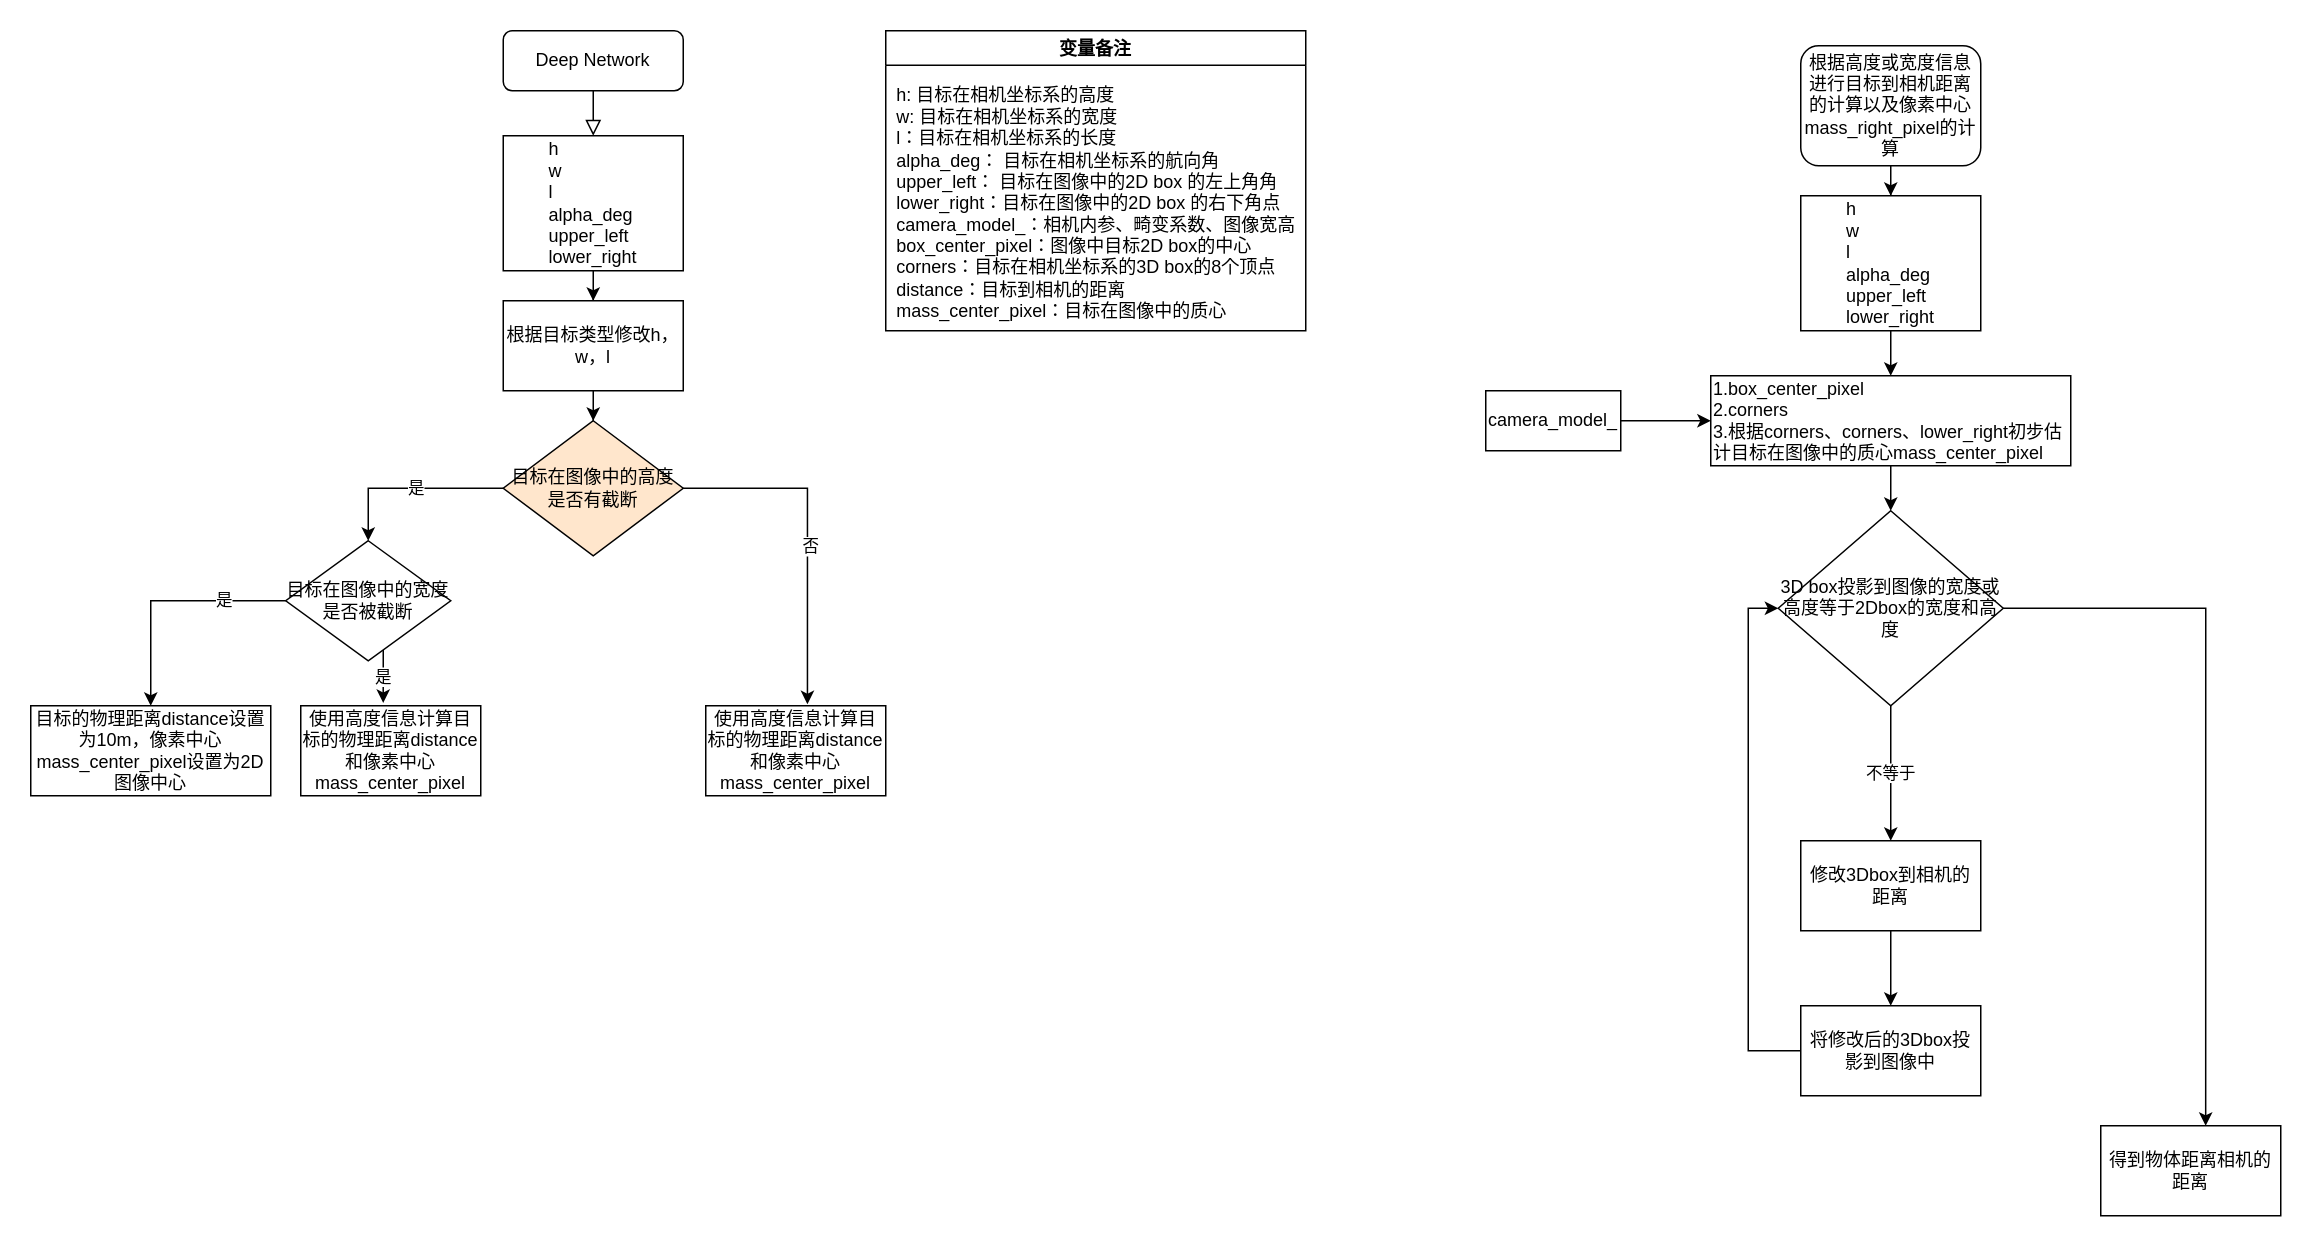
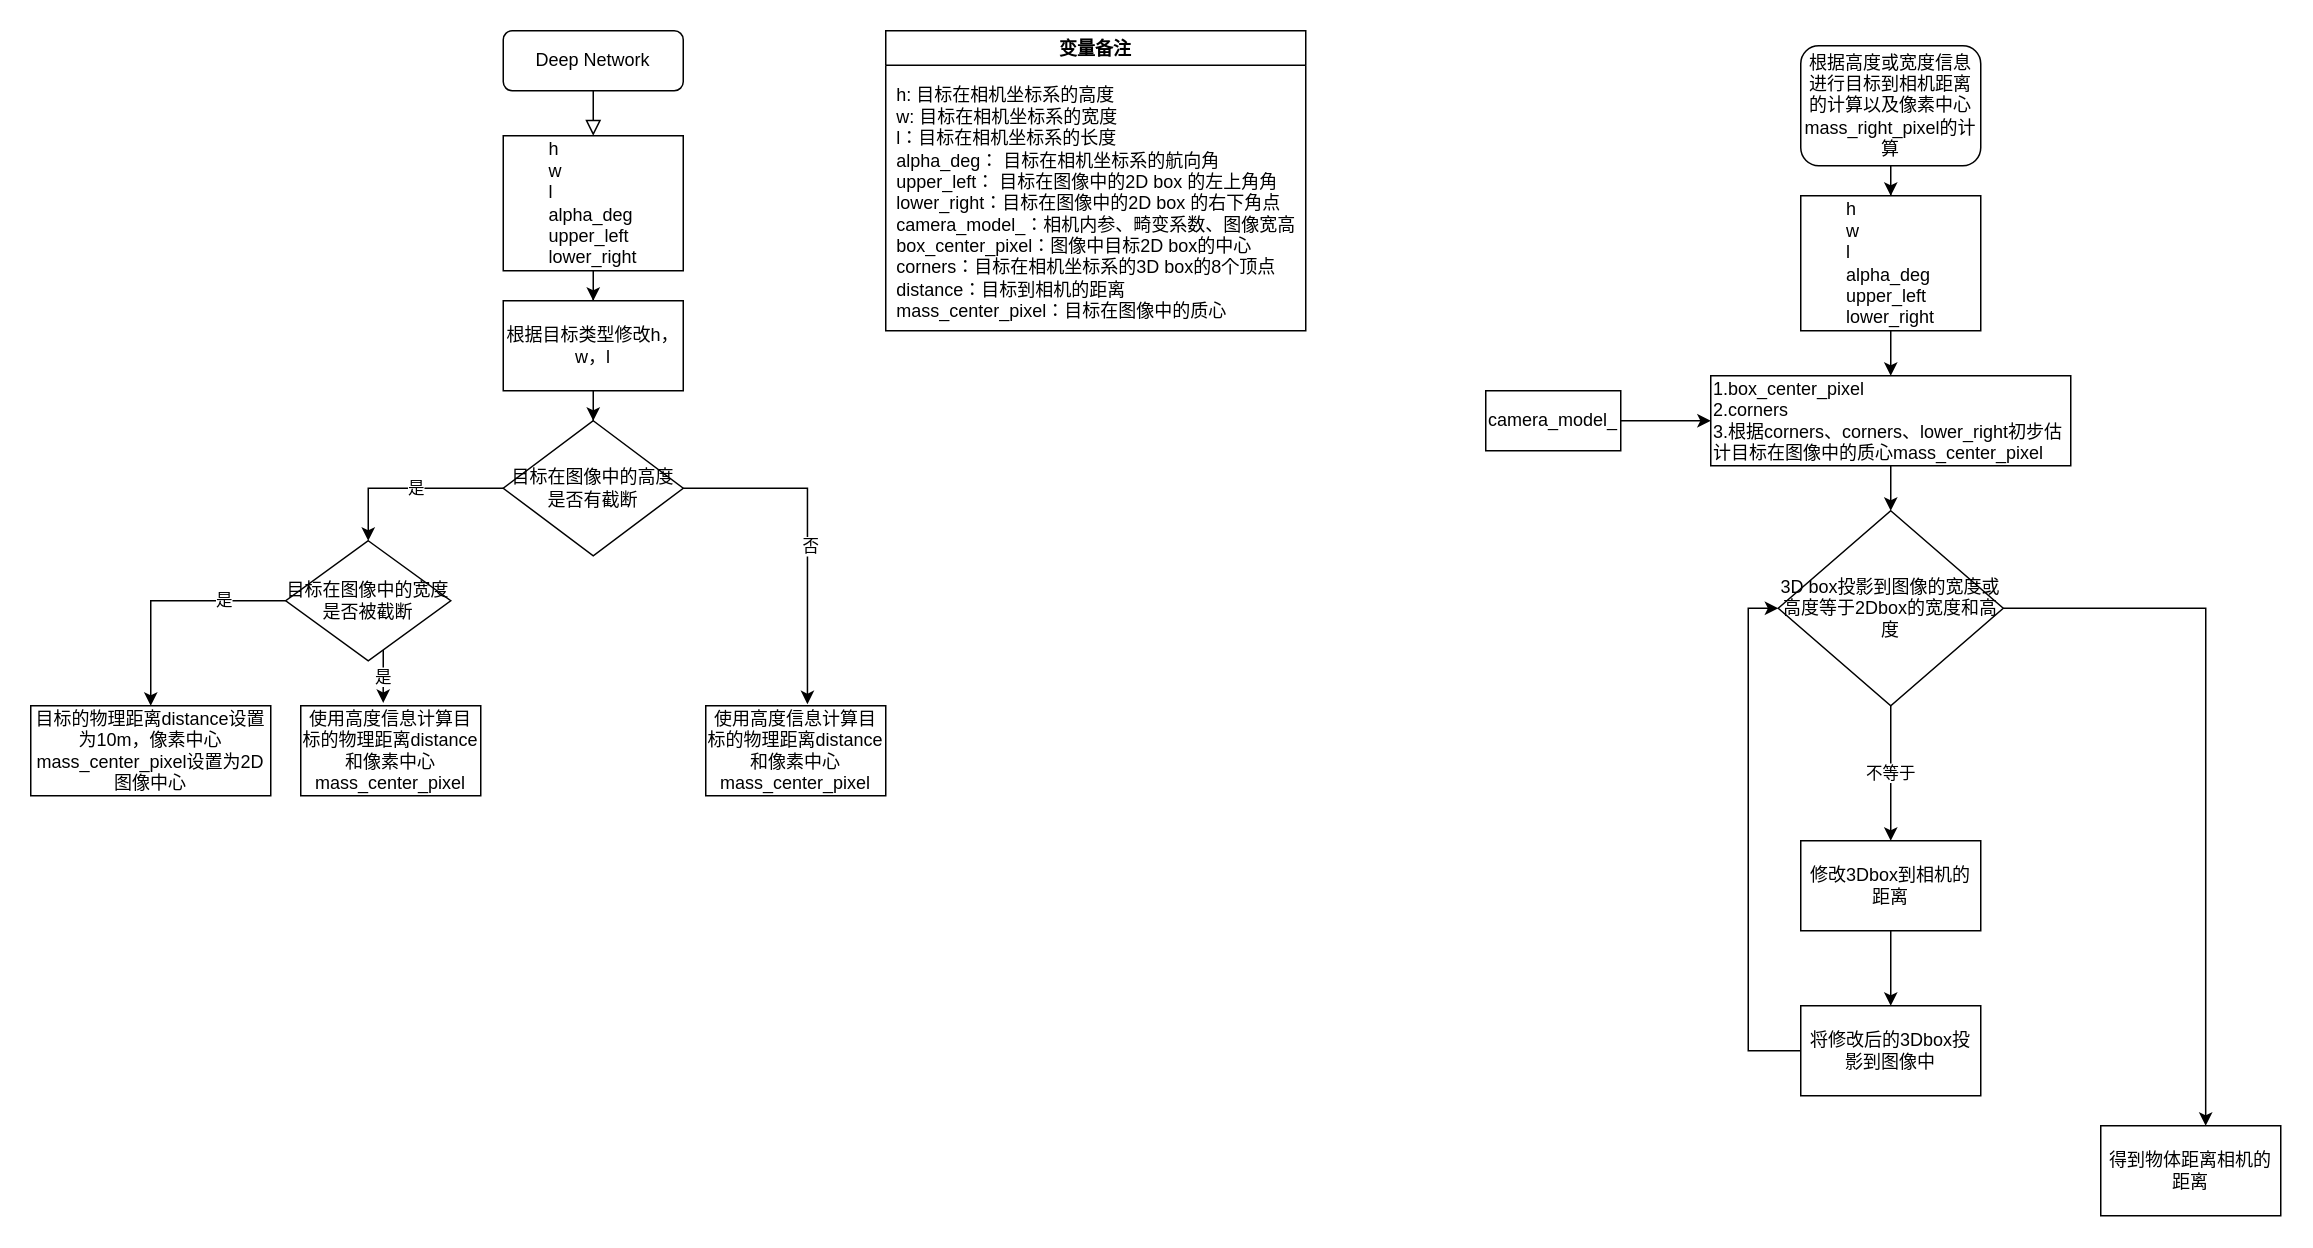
(593, 488) -> (593, 488)
